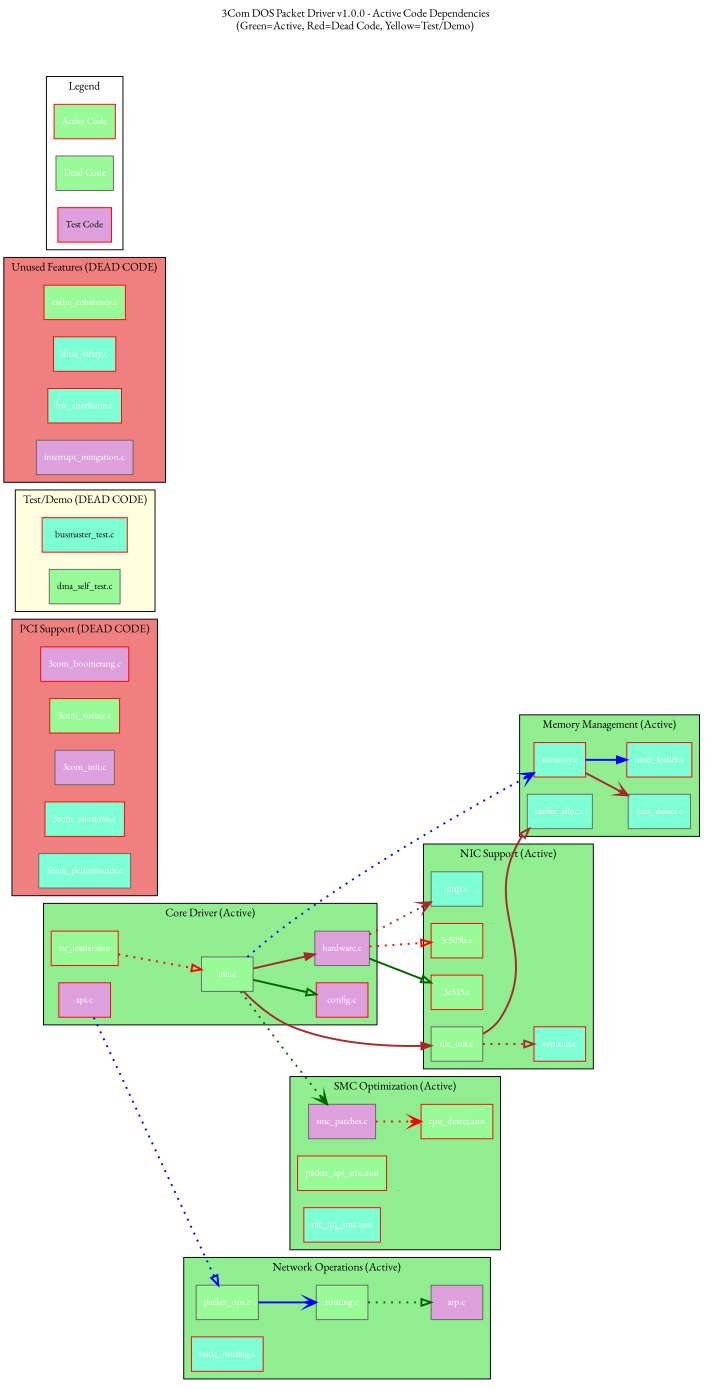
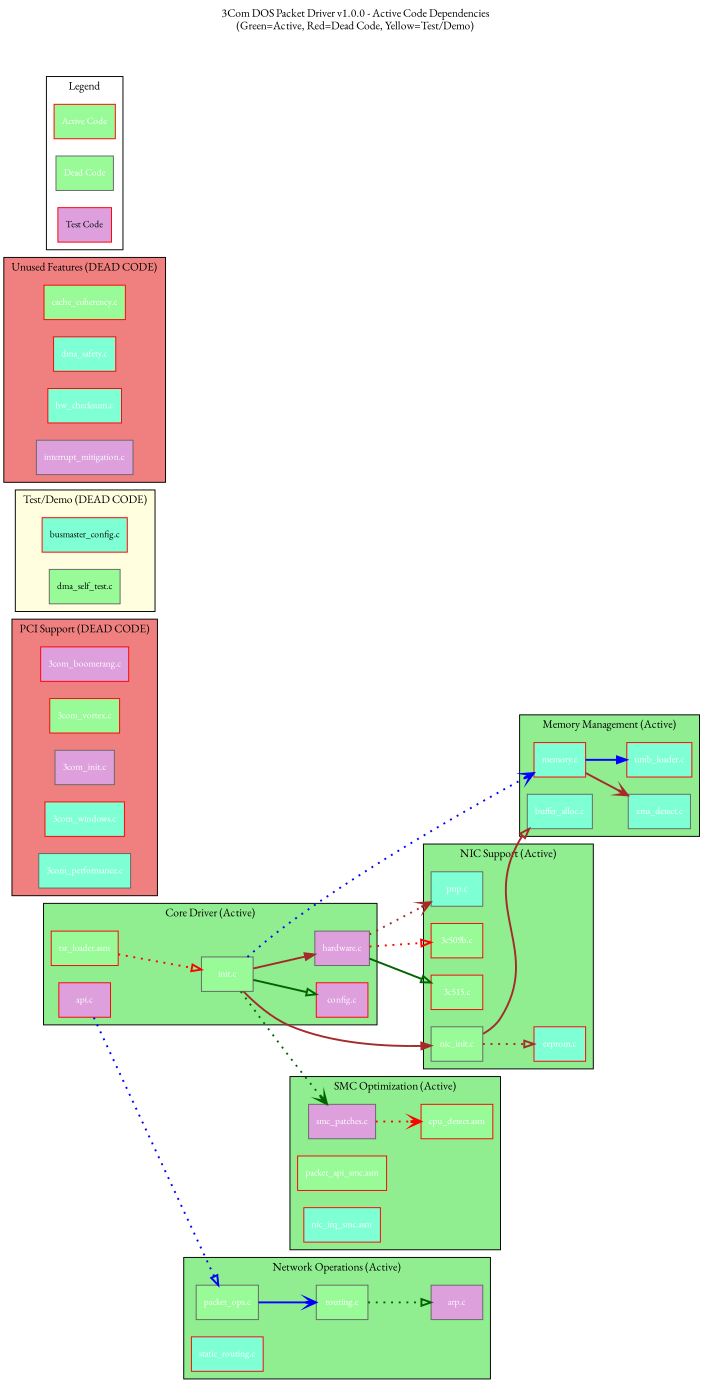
(85, 535) -> (85, 535)
